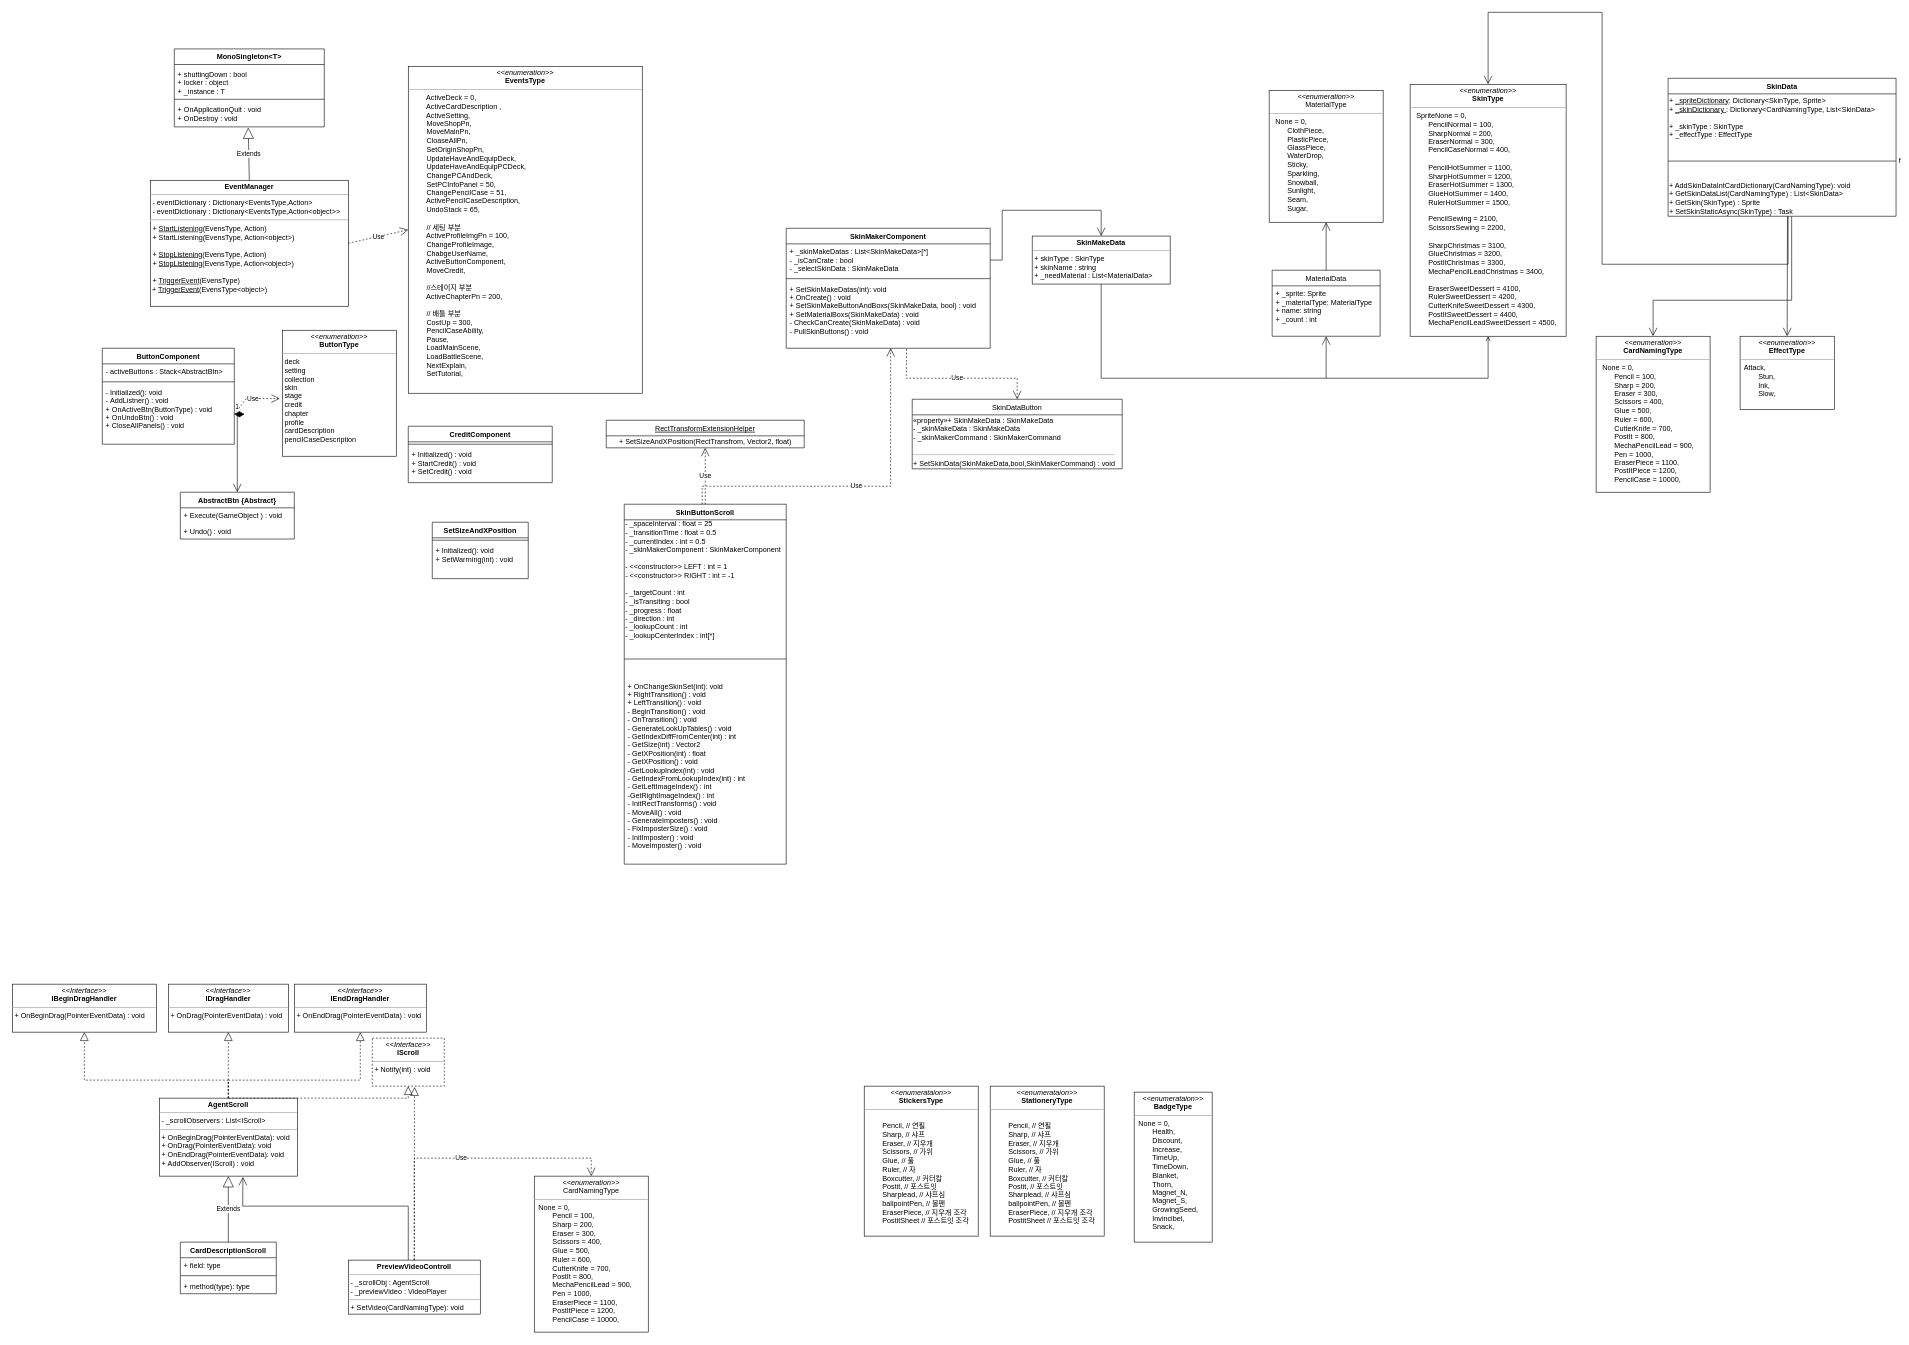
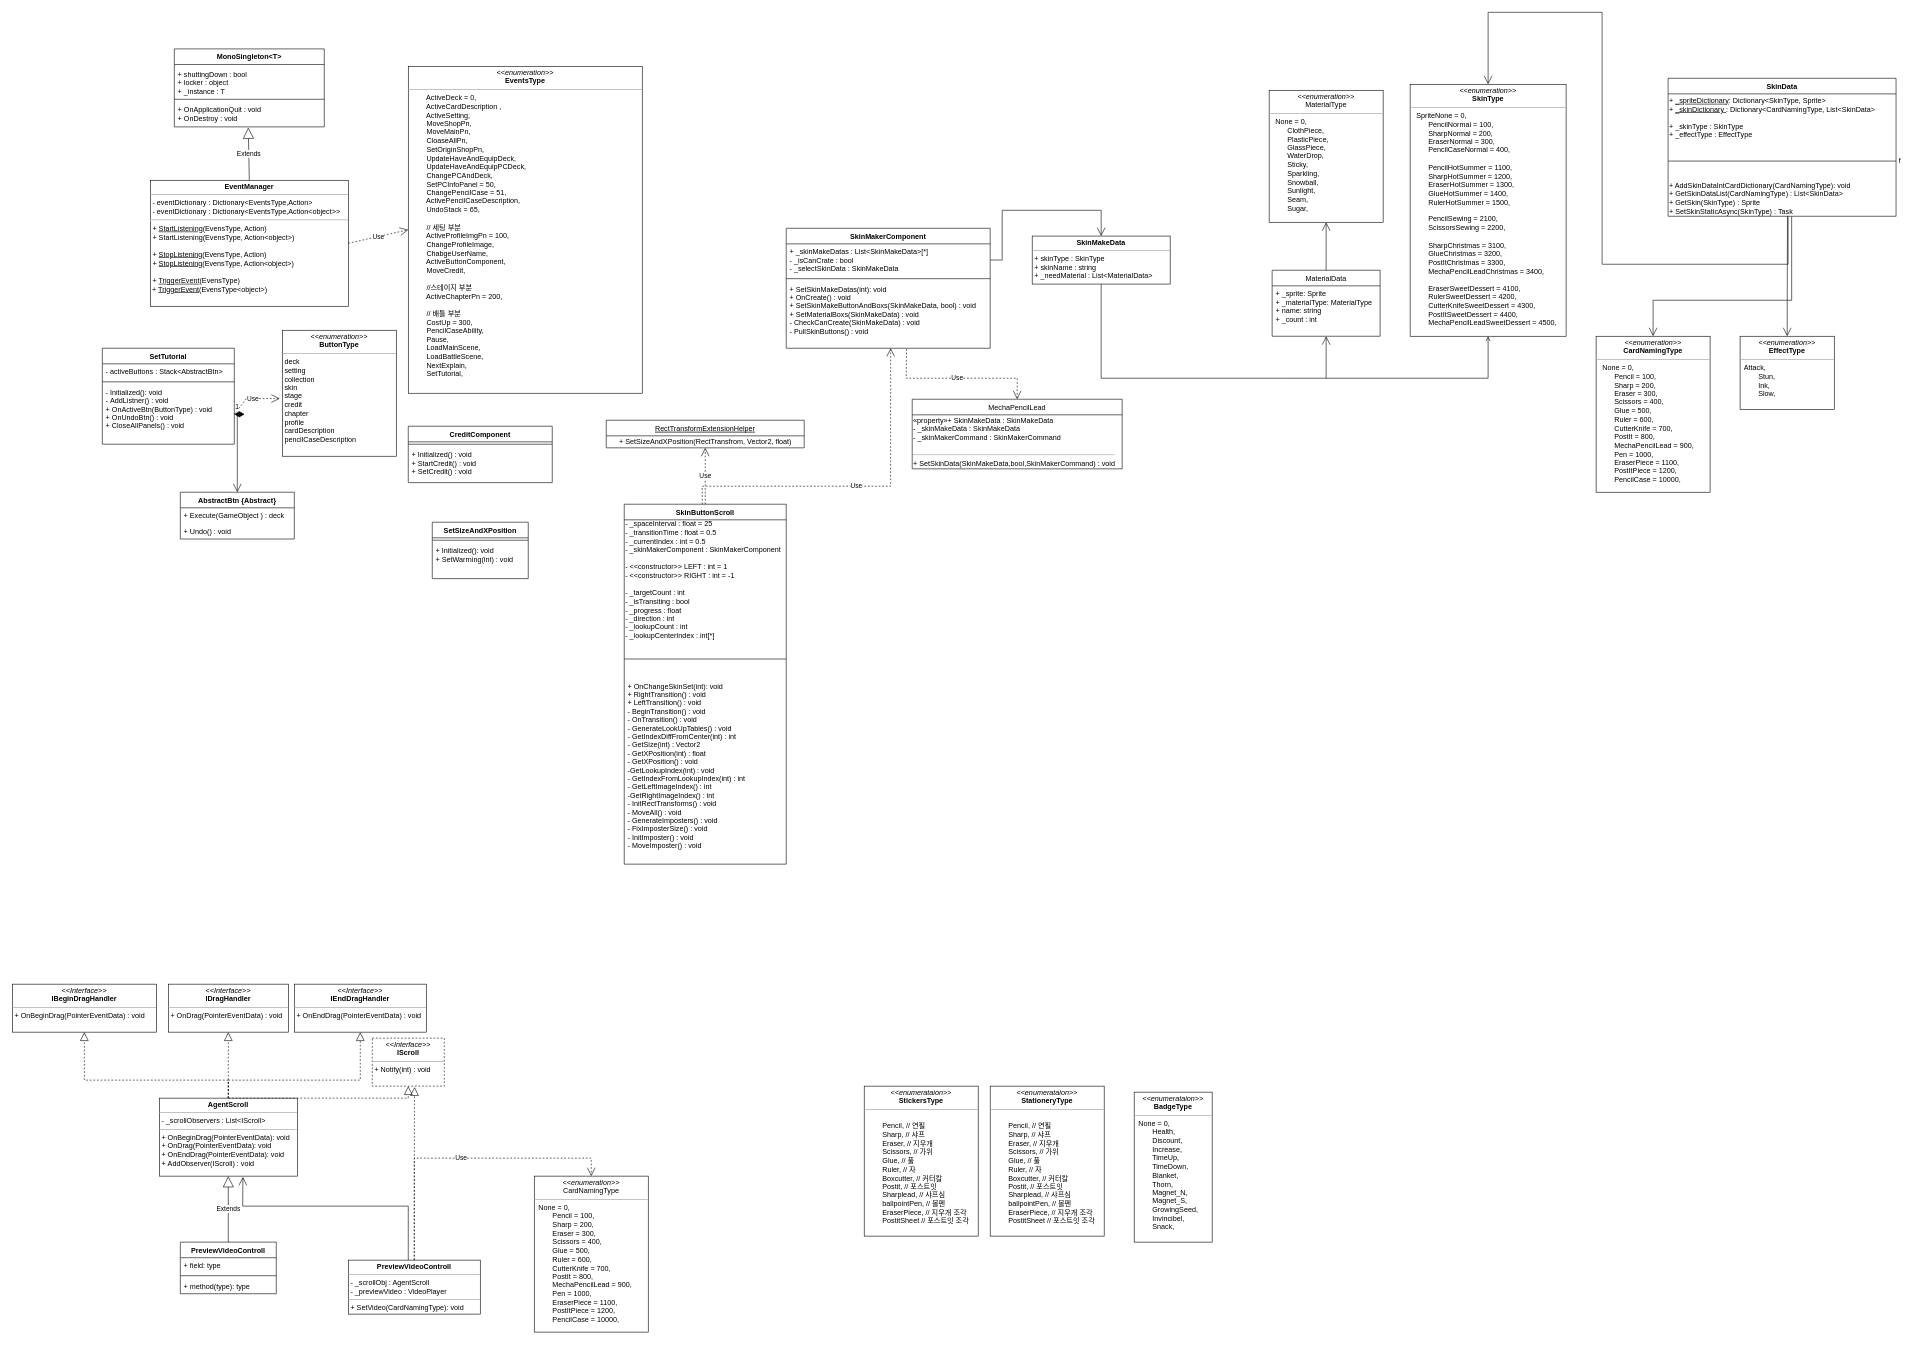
(168, 356) -> (168, 356)
(1017, 407) -> (1017, 407)
(236, 516) -> (237, 516)
(228, 1250) -> (228, 1250)
